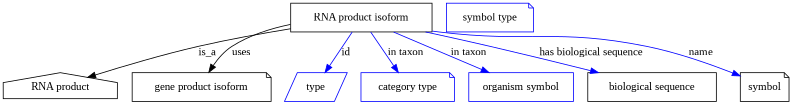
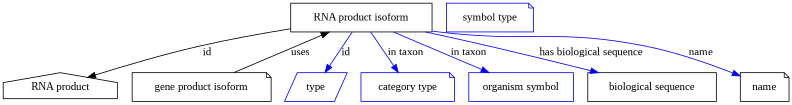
(236, 44) -> (278, 54)
(207, 52) -> (207, 52)
(765, 87) -> (765, 87)
